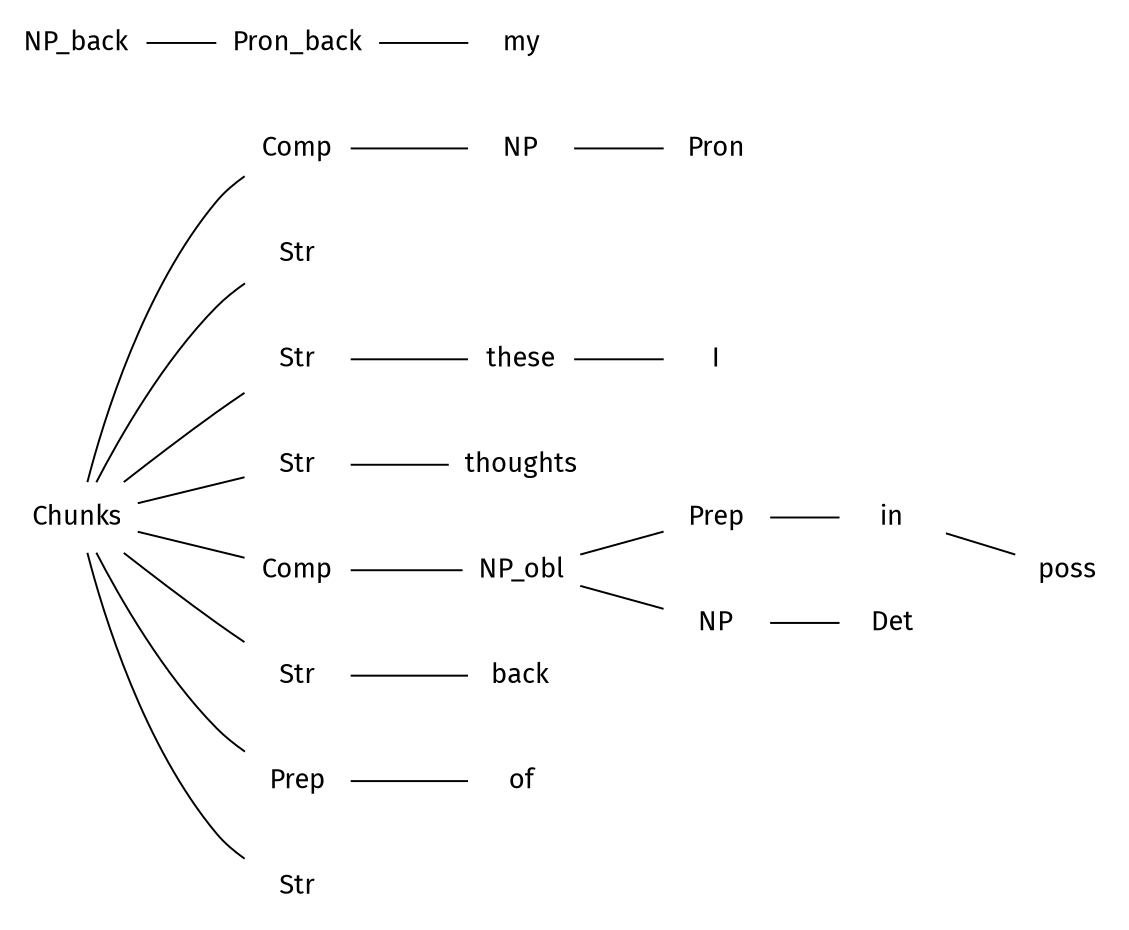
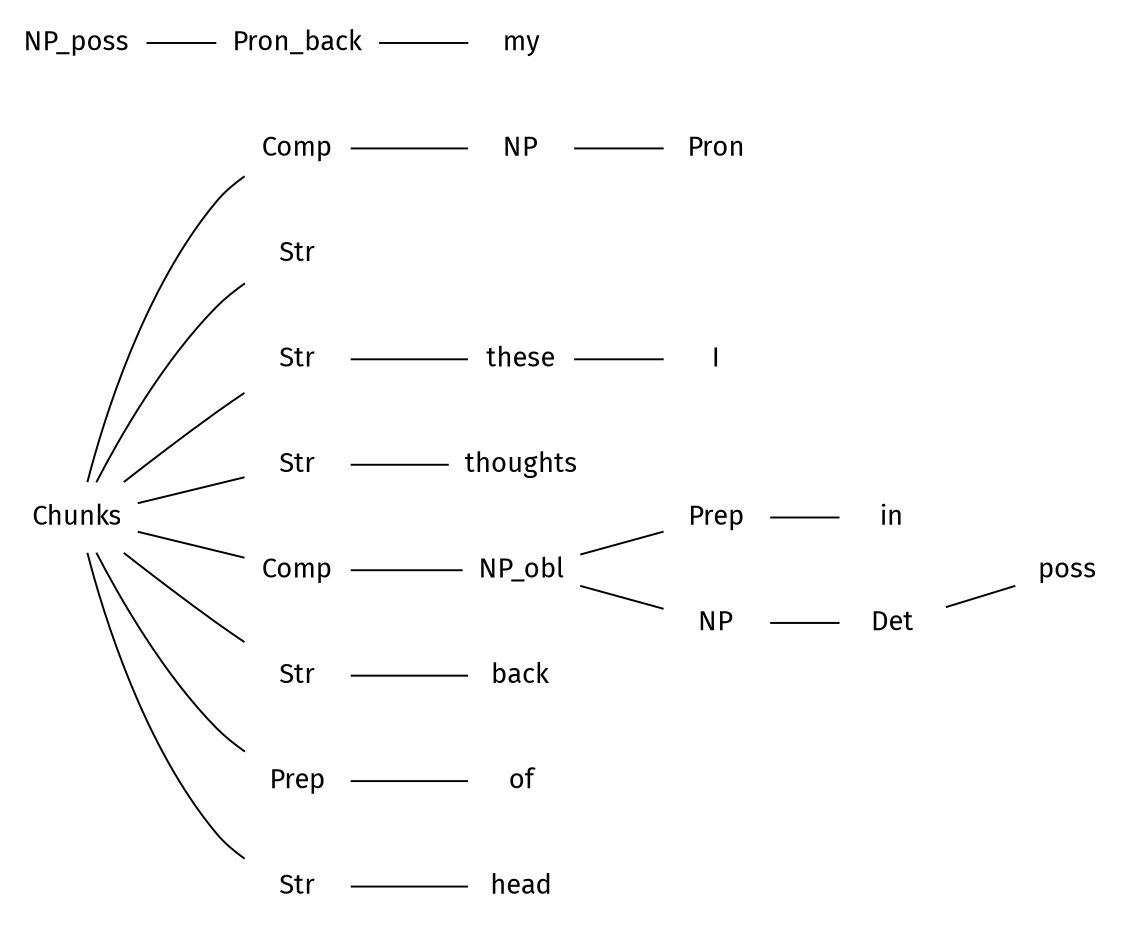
(77, 43) -> (77, 43)
(981, 544) -> (981, 596)
none -> (521, 887)
